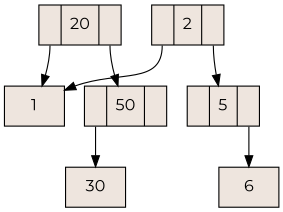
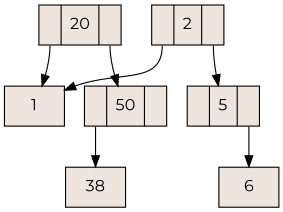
(96, 187) -> (96, 187)
